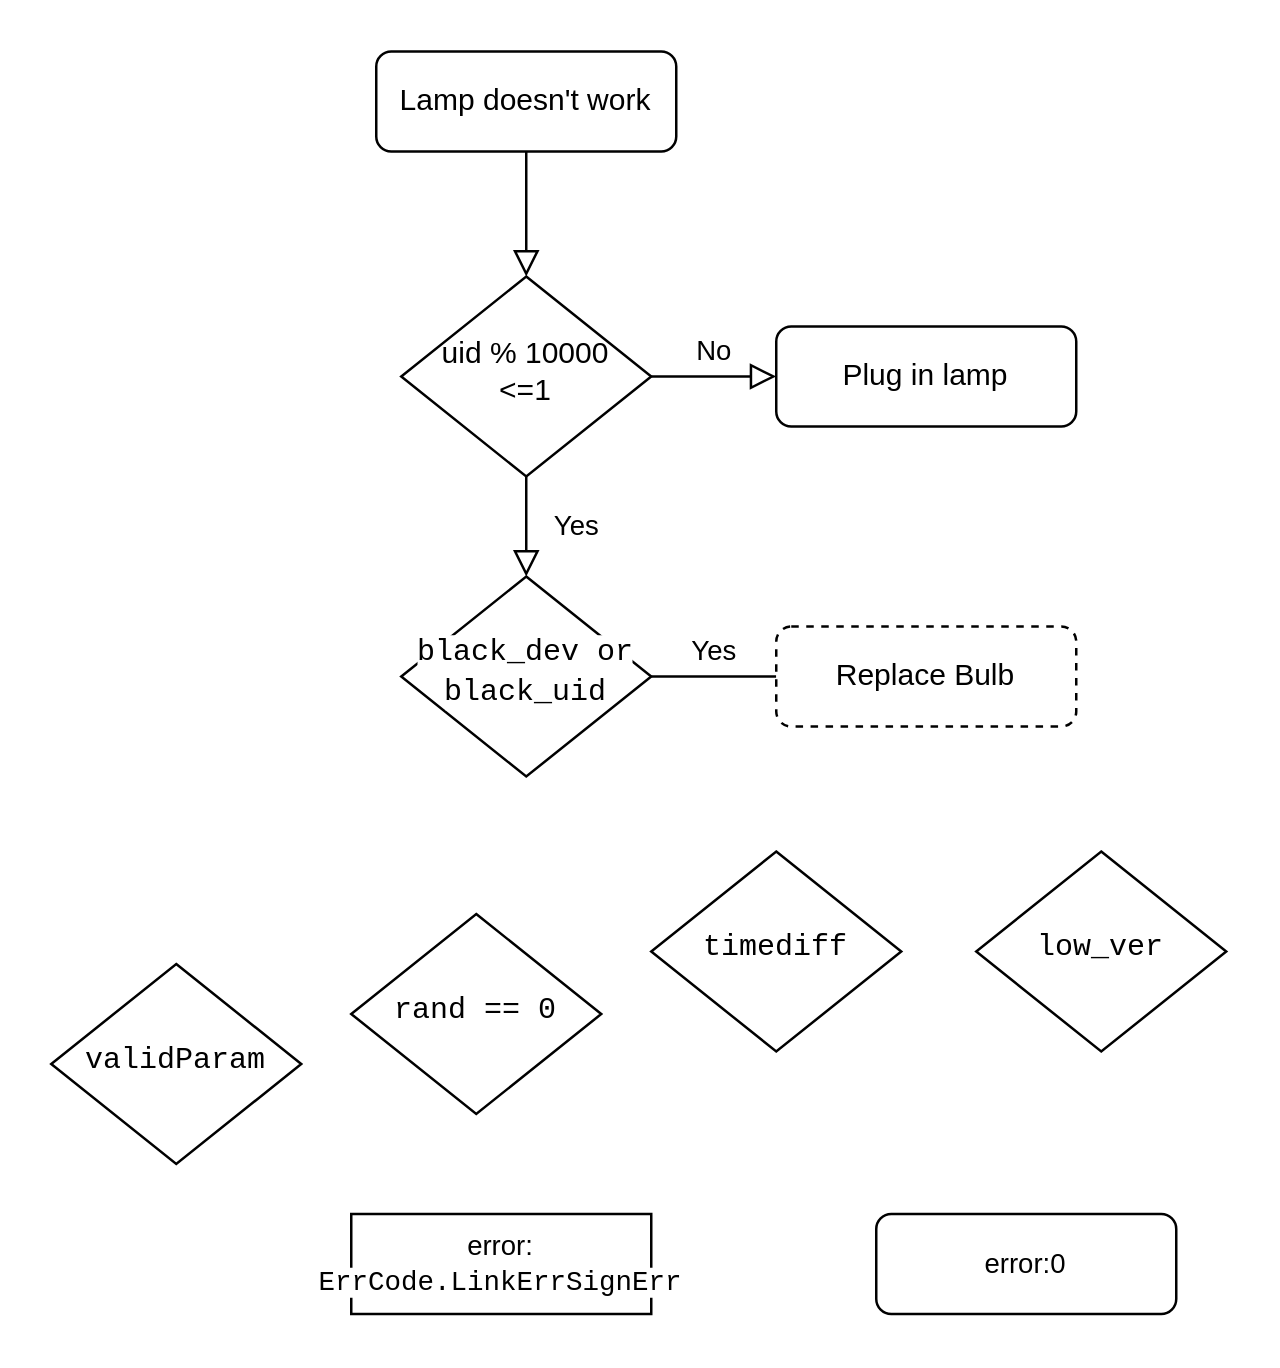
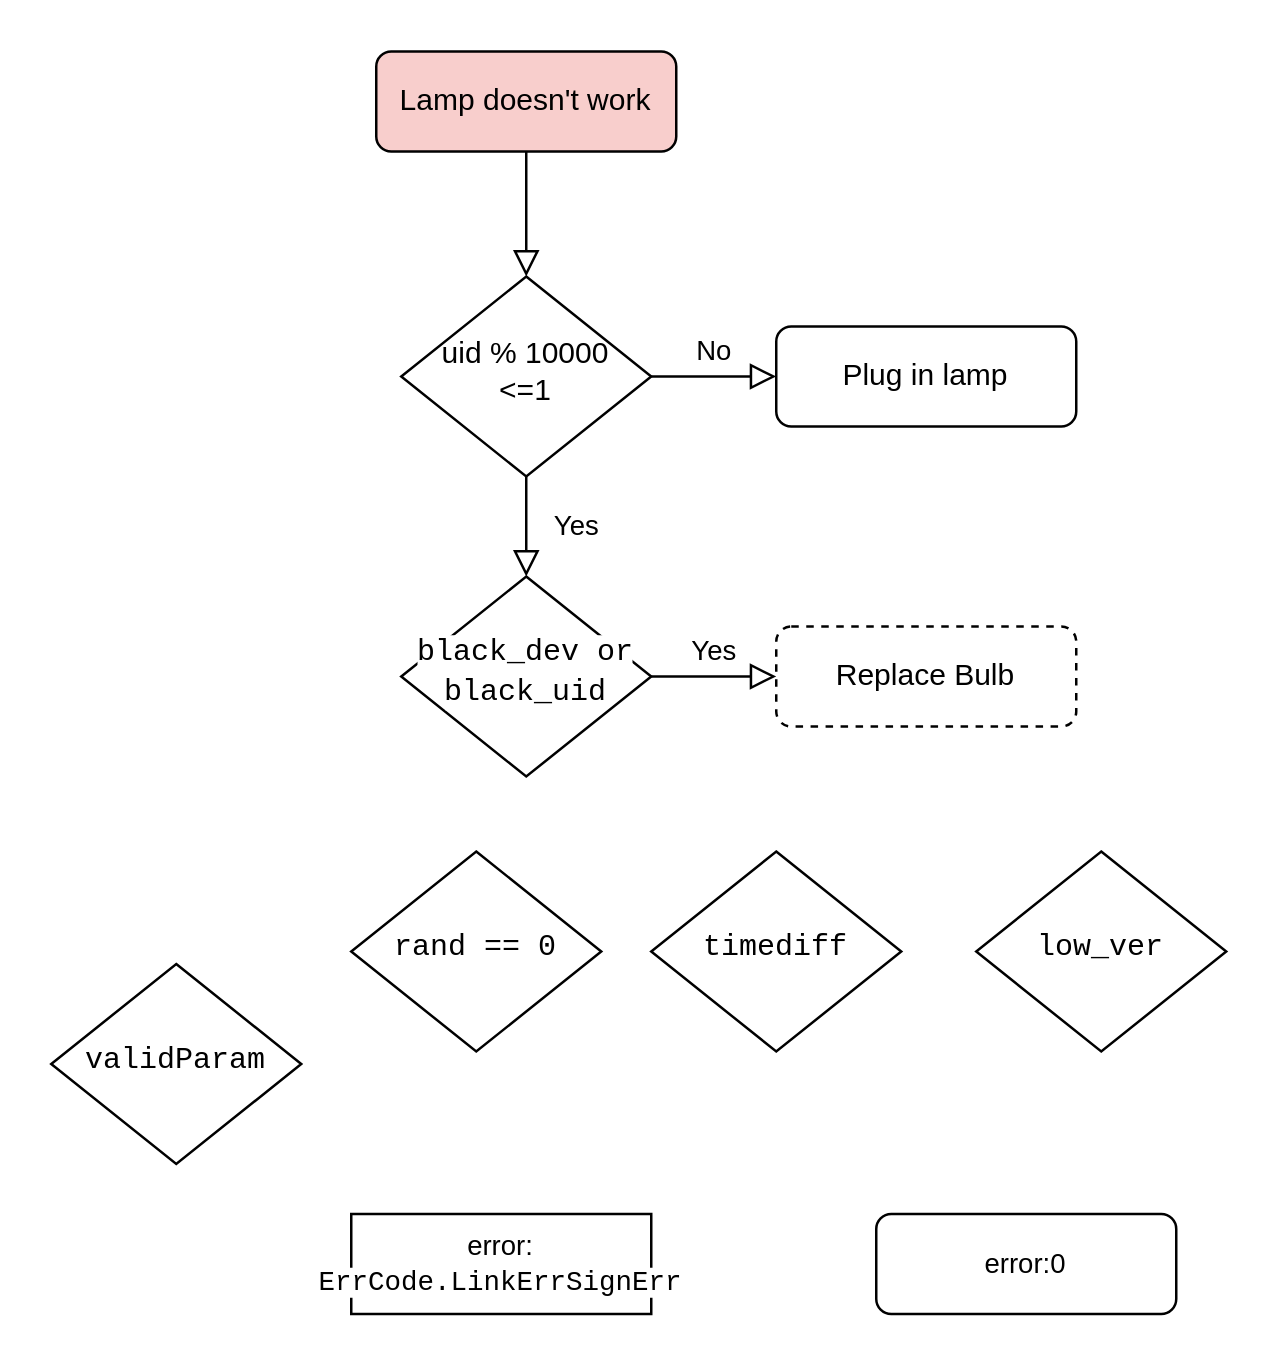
(526, 101) -> (526, 101)
(762, 676) -> (749, 676)
(476, 1014) -> (476, 951)
